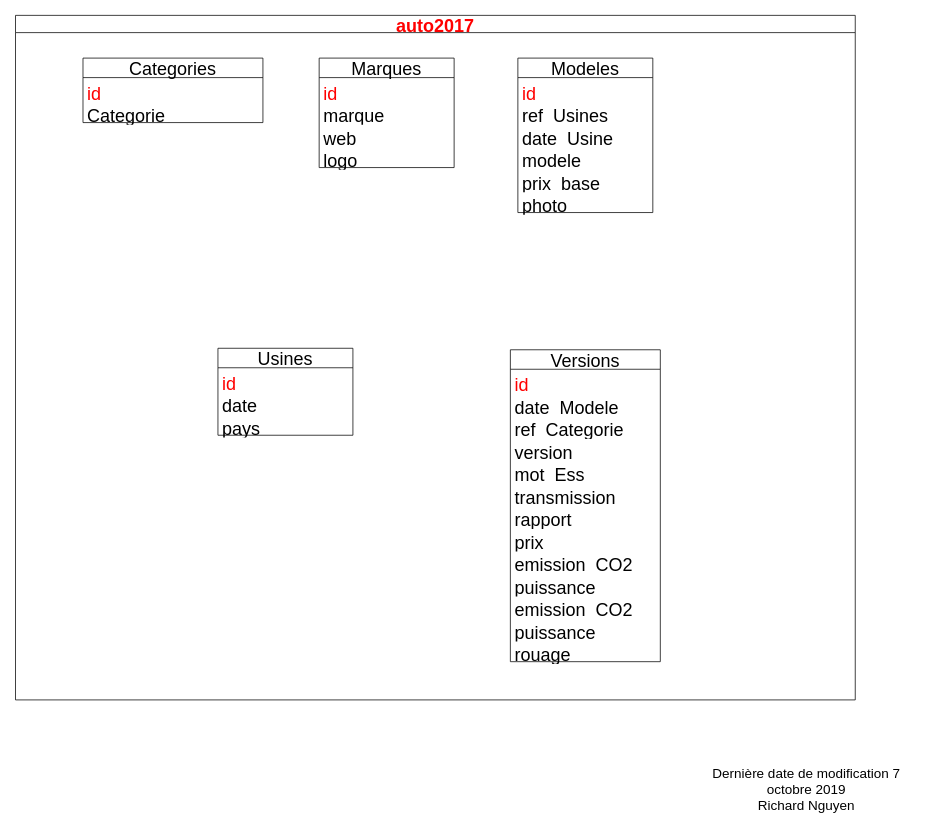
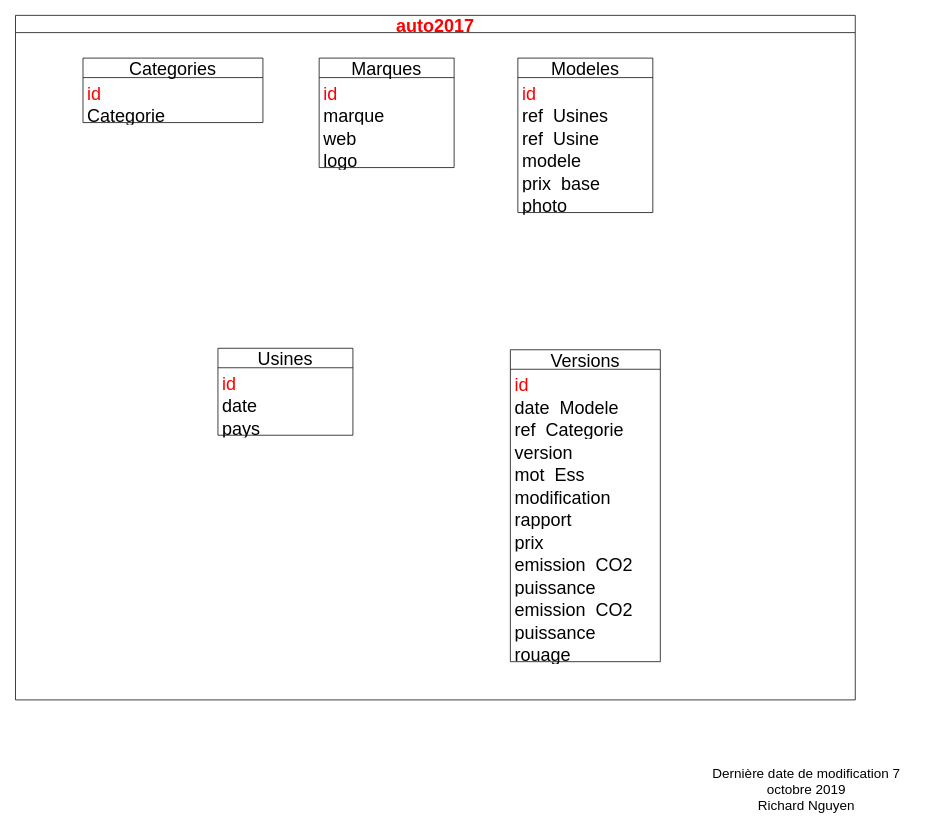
(570, 139) -> (565, 139)
(570, 498) -> (568, 498)
